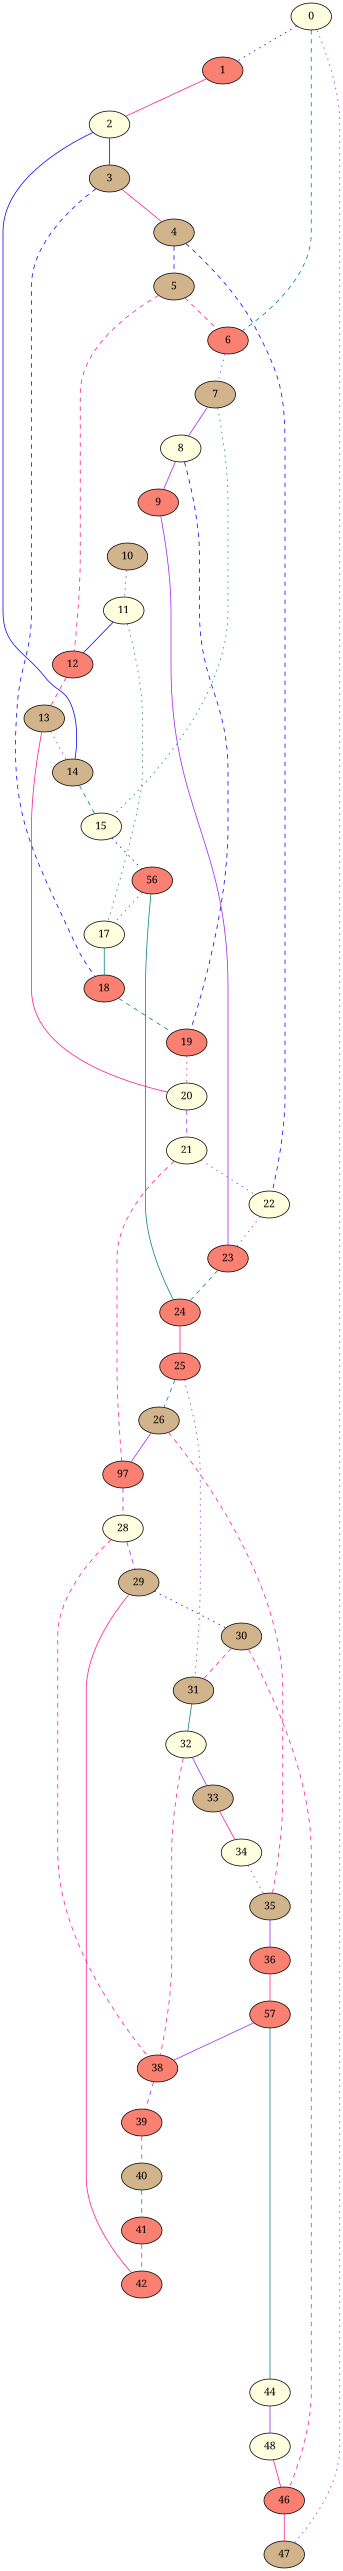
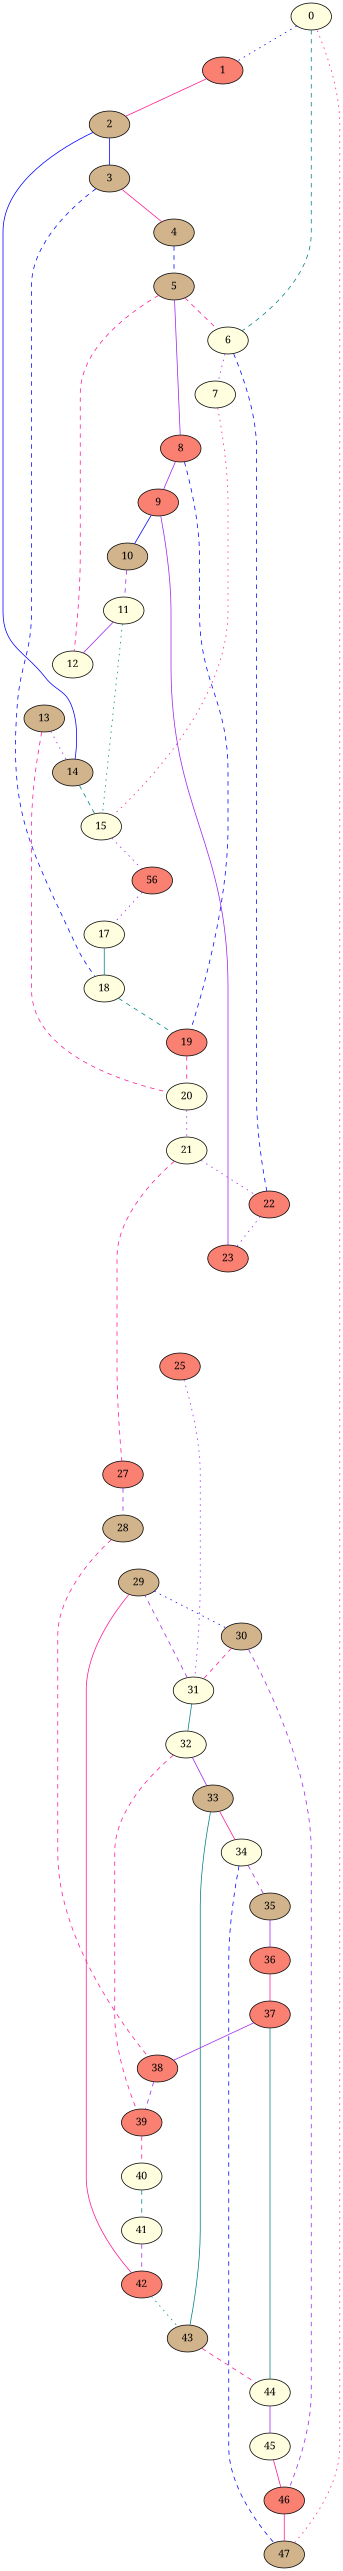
(110, 124) -> (110, 124)
(228, 340) -> (228, 340)
(215, 394) -> (215, 394)
(198, 422) -> (177, 367)
(181, 448) -> (181, 448)
none -> (143, 530)
(126, 584) -> (126, 584)
(226, 629) -> (226, 629)
(98, 638) -> (98, 638)
(73, 664) -> (73, 664)
(57, 694) -> none
(285, 702) -> (256, 771)
(142, 774) -> (113, 718)
(123, 850) -> (127, 854)
(32, 952) -> (32, 952)
(104, 988) -> (104, 988)
(187, 1070) -> (187, 1070)
(187, 1124) -> (187, 1124)
(269, 1204) -> (269, 1204)
(249, 1231) -> (249, 1231)
(340, 1291) -> (340, 1291)
(180, 1312) -> none
(159, 1420) -> none
(123, 1474) -> (123, 1474)
(123, 1528) -> (123, 1528)
(131, 1556) -> (166, 1636)
(194, 1690) -> (194, 1690)
(256, 1880) -> (256, 1880)
(172, 1907) -> (115, 1924)
(270, 2014) -> (270, 2014)
(311, 2064) -> (311, 2064)
(142, 2176) -> (142, 2176)
none -> (229, 2210)
(142, 2230) -> (142, 2230)
none -> (188, 2338)
(270, 2446) -> (270, 2446)
